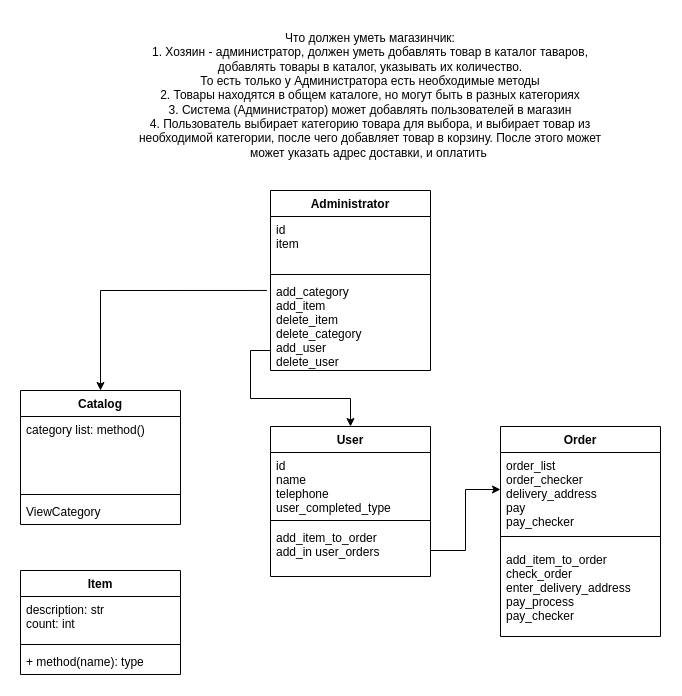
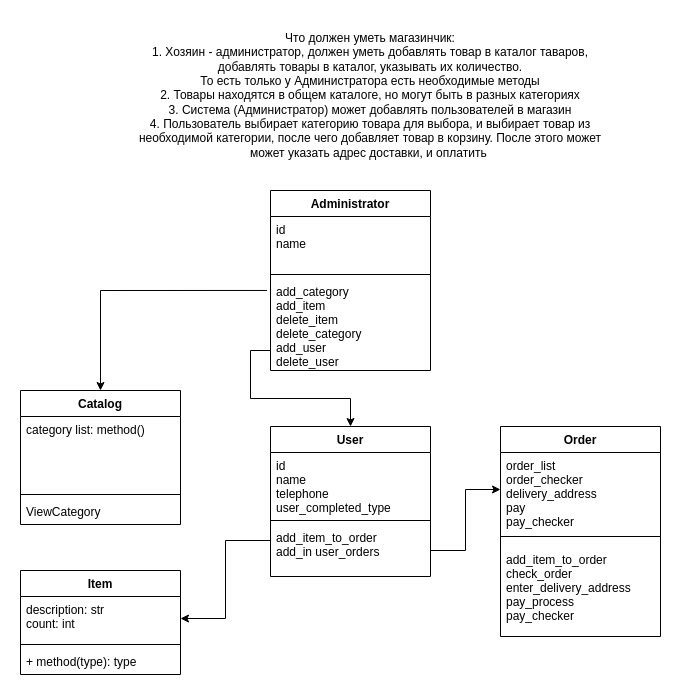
(281, 230) -> (281, 230)
none -> (226, 577)
(89, 662) -> (89, 662)
